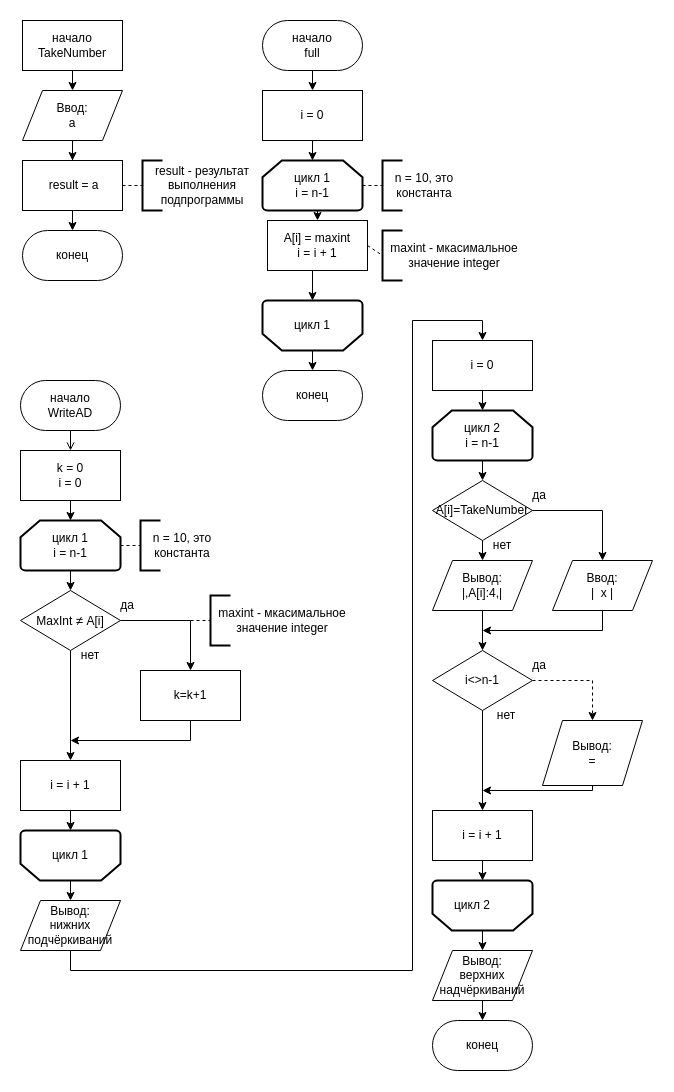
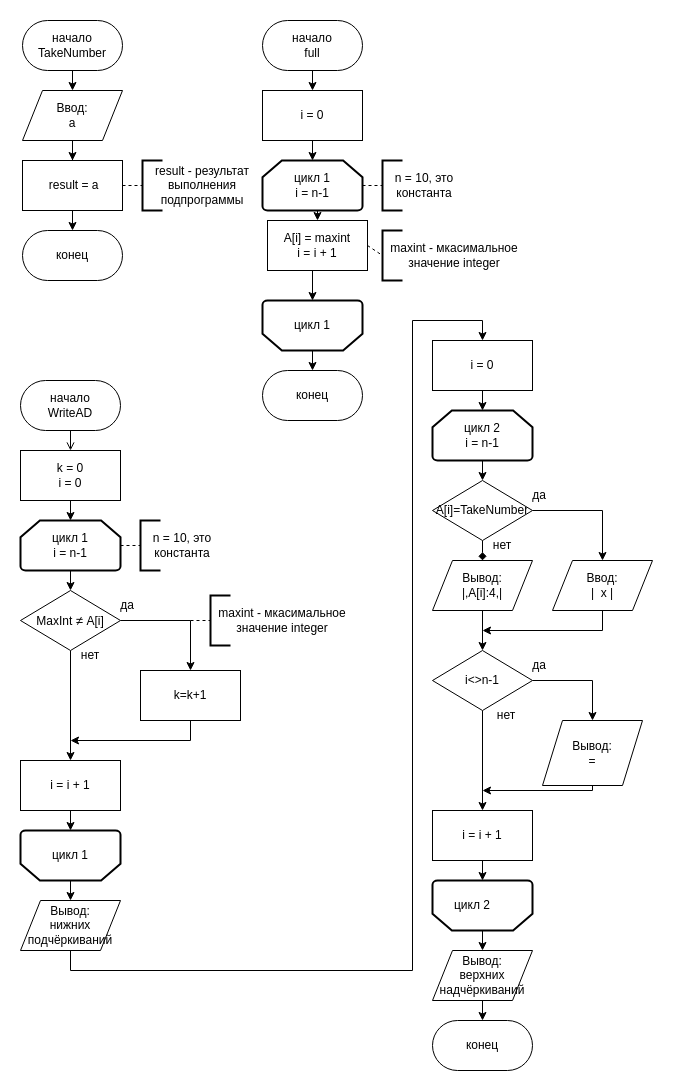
(73, 46) -> (73, 46)
(483, 552) -> (483, 552)
(579, 681) -> (579, 681)
